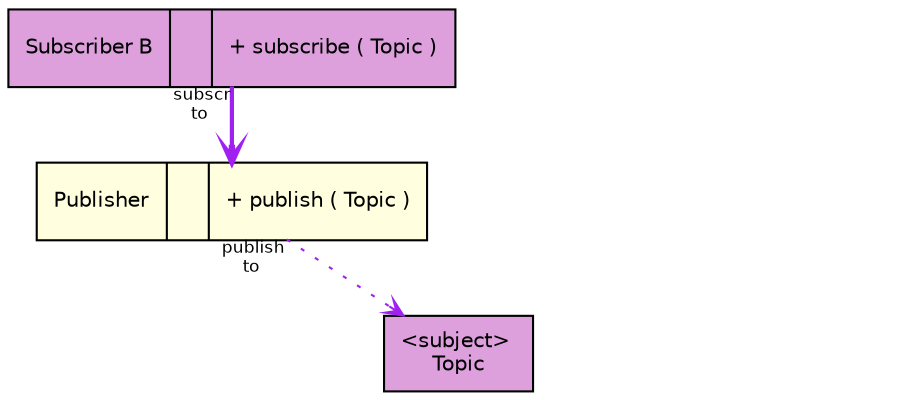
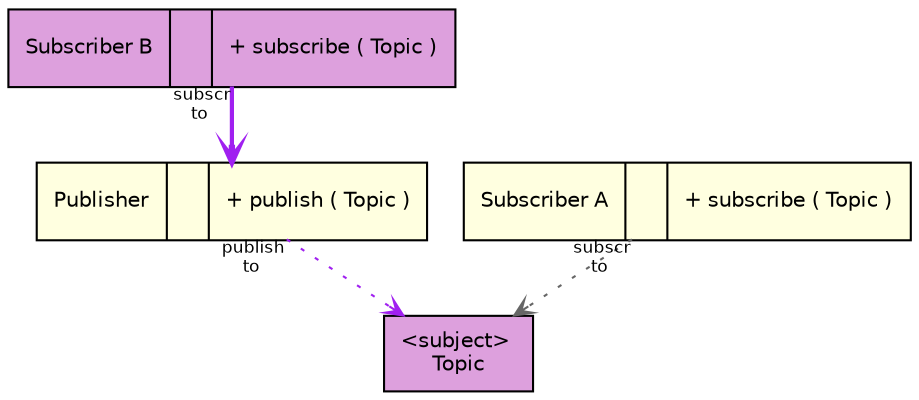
none -> (687, 201)
